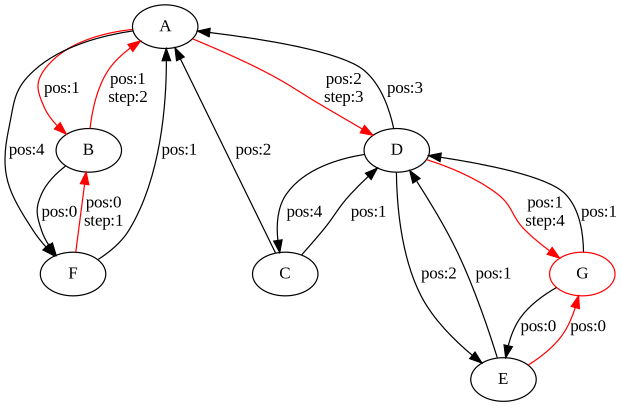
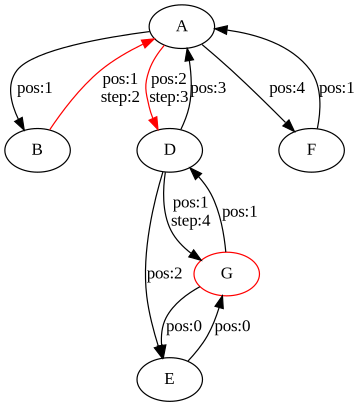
(41, 75) -> (56, 50)
(497, 194) -> (166, 217)
(39, 202) -> none
(80, 218) -> none
(464, 266) -> none
(285, 274) -> none
(558, 341) -> (207, 336)
